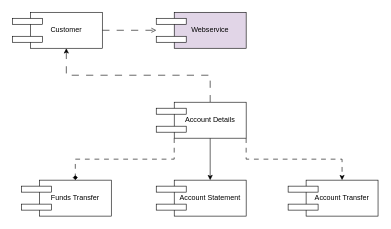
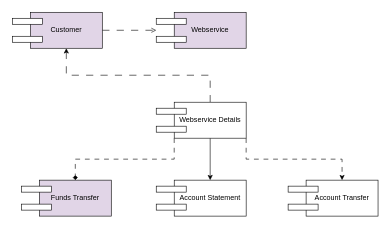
(66, 30) -> (66, 30)
(210, 120) -> (210, 120)
(75, 198) -> (75, 198)
